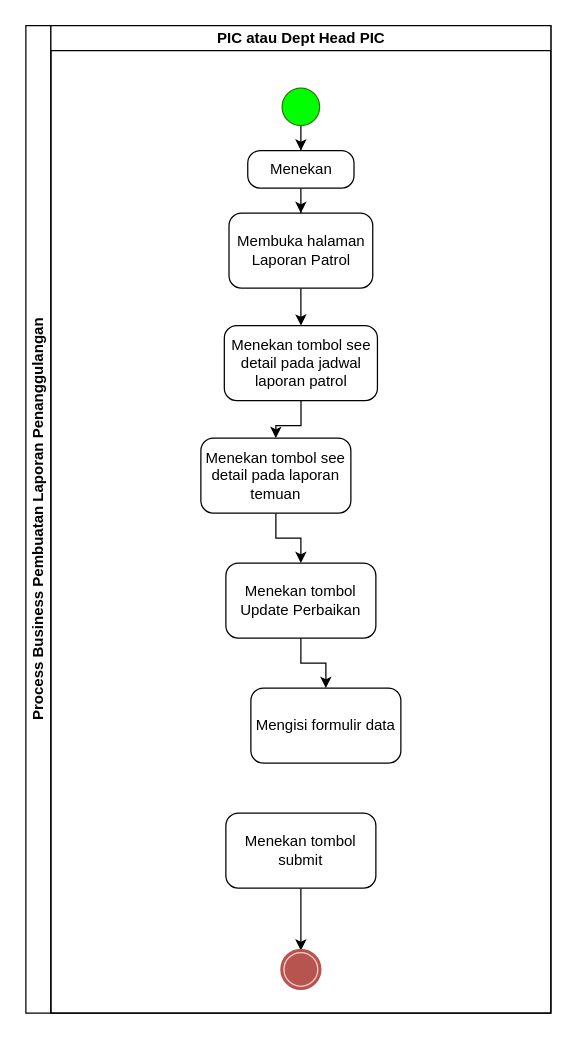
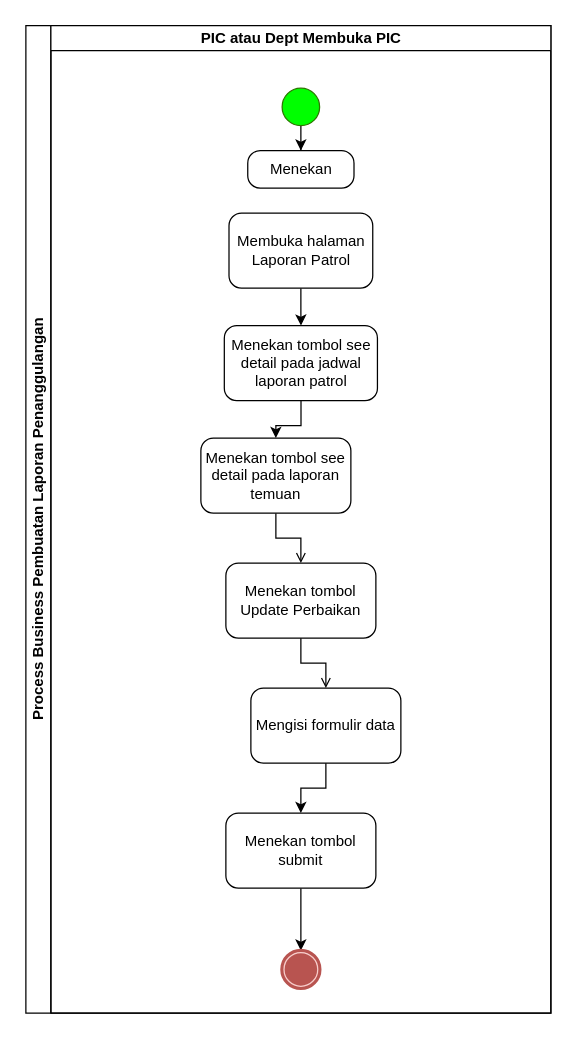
(301, 38) -> (301, 38)
(301, 205) -> none
(301, 553) -> (301, 555)
(326, 678) -> (326, 680)
none -> (318, 788)
